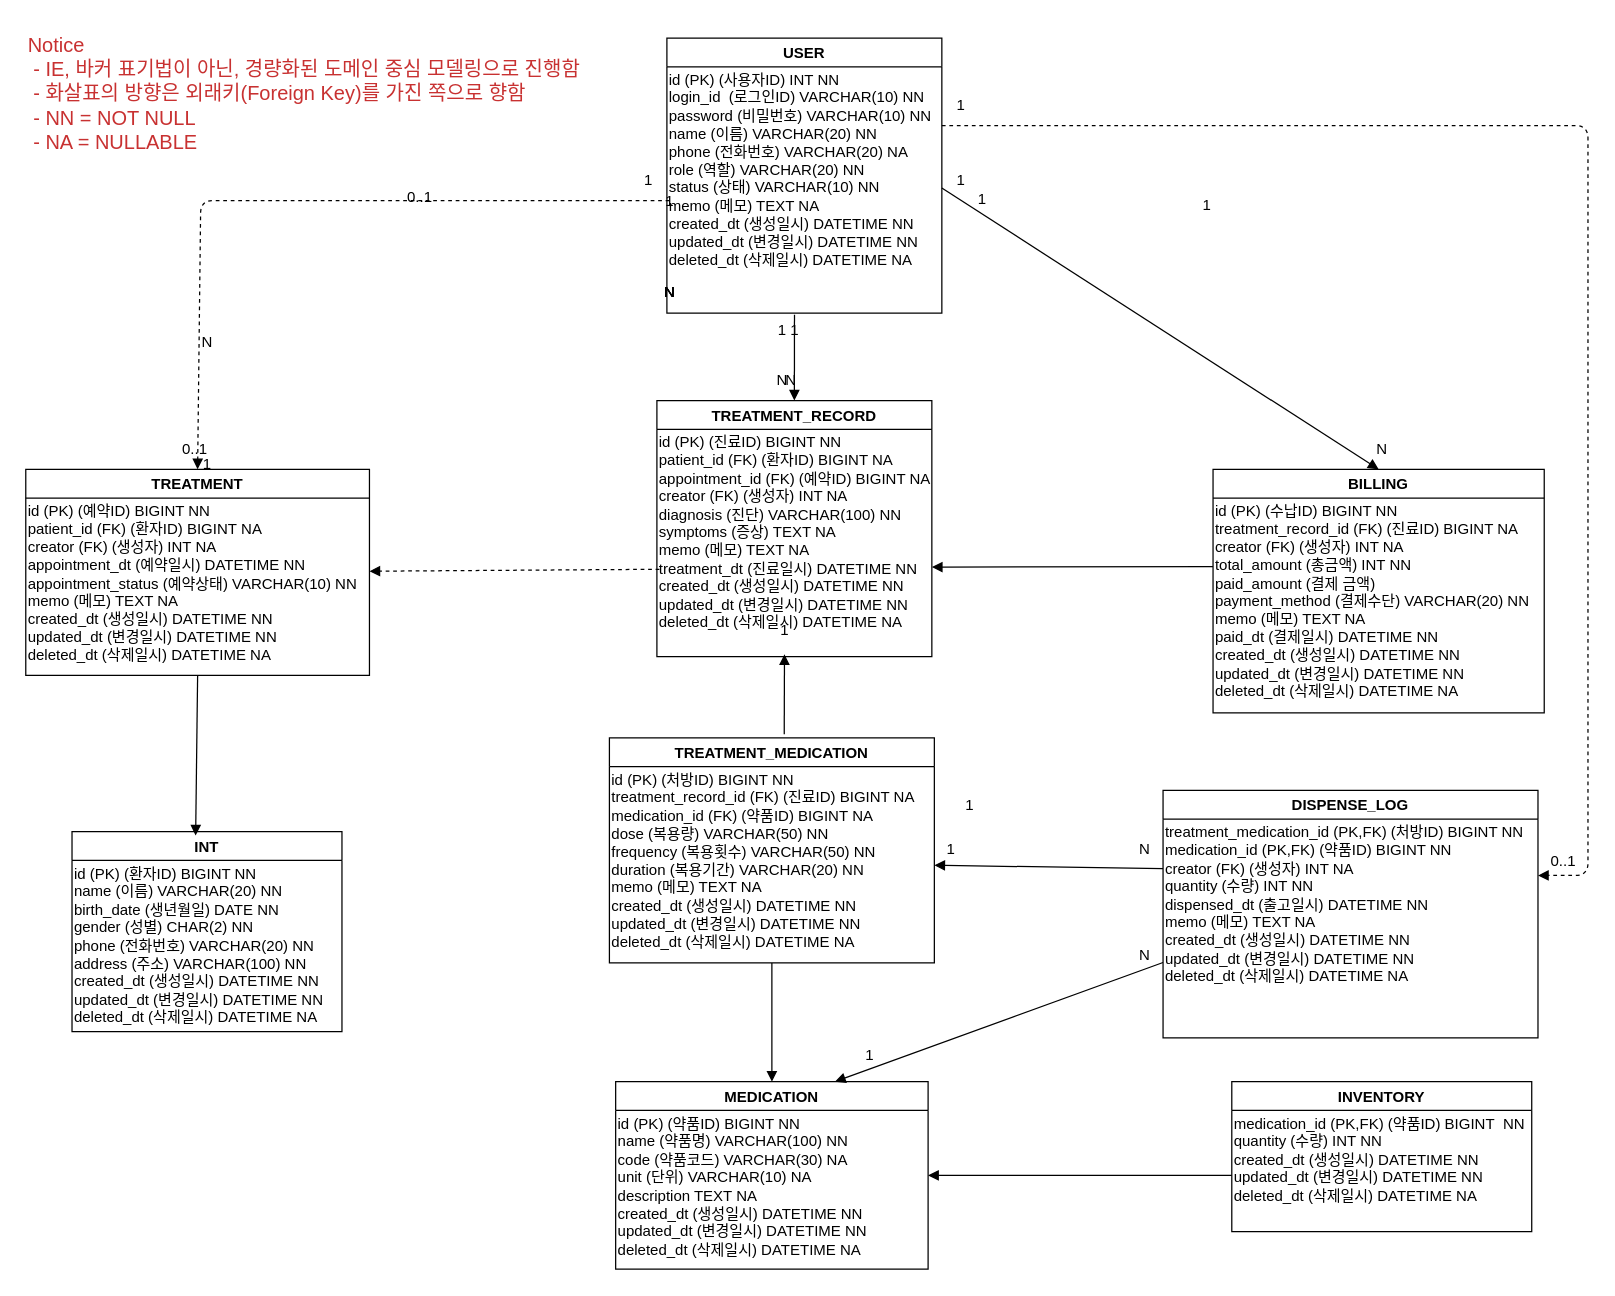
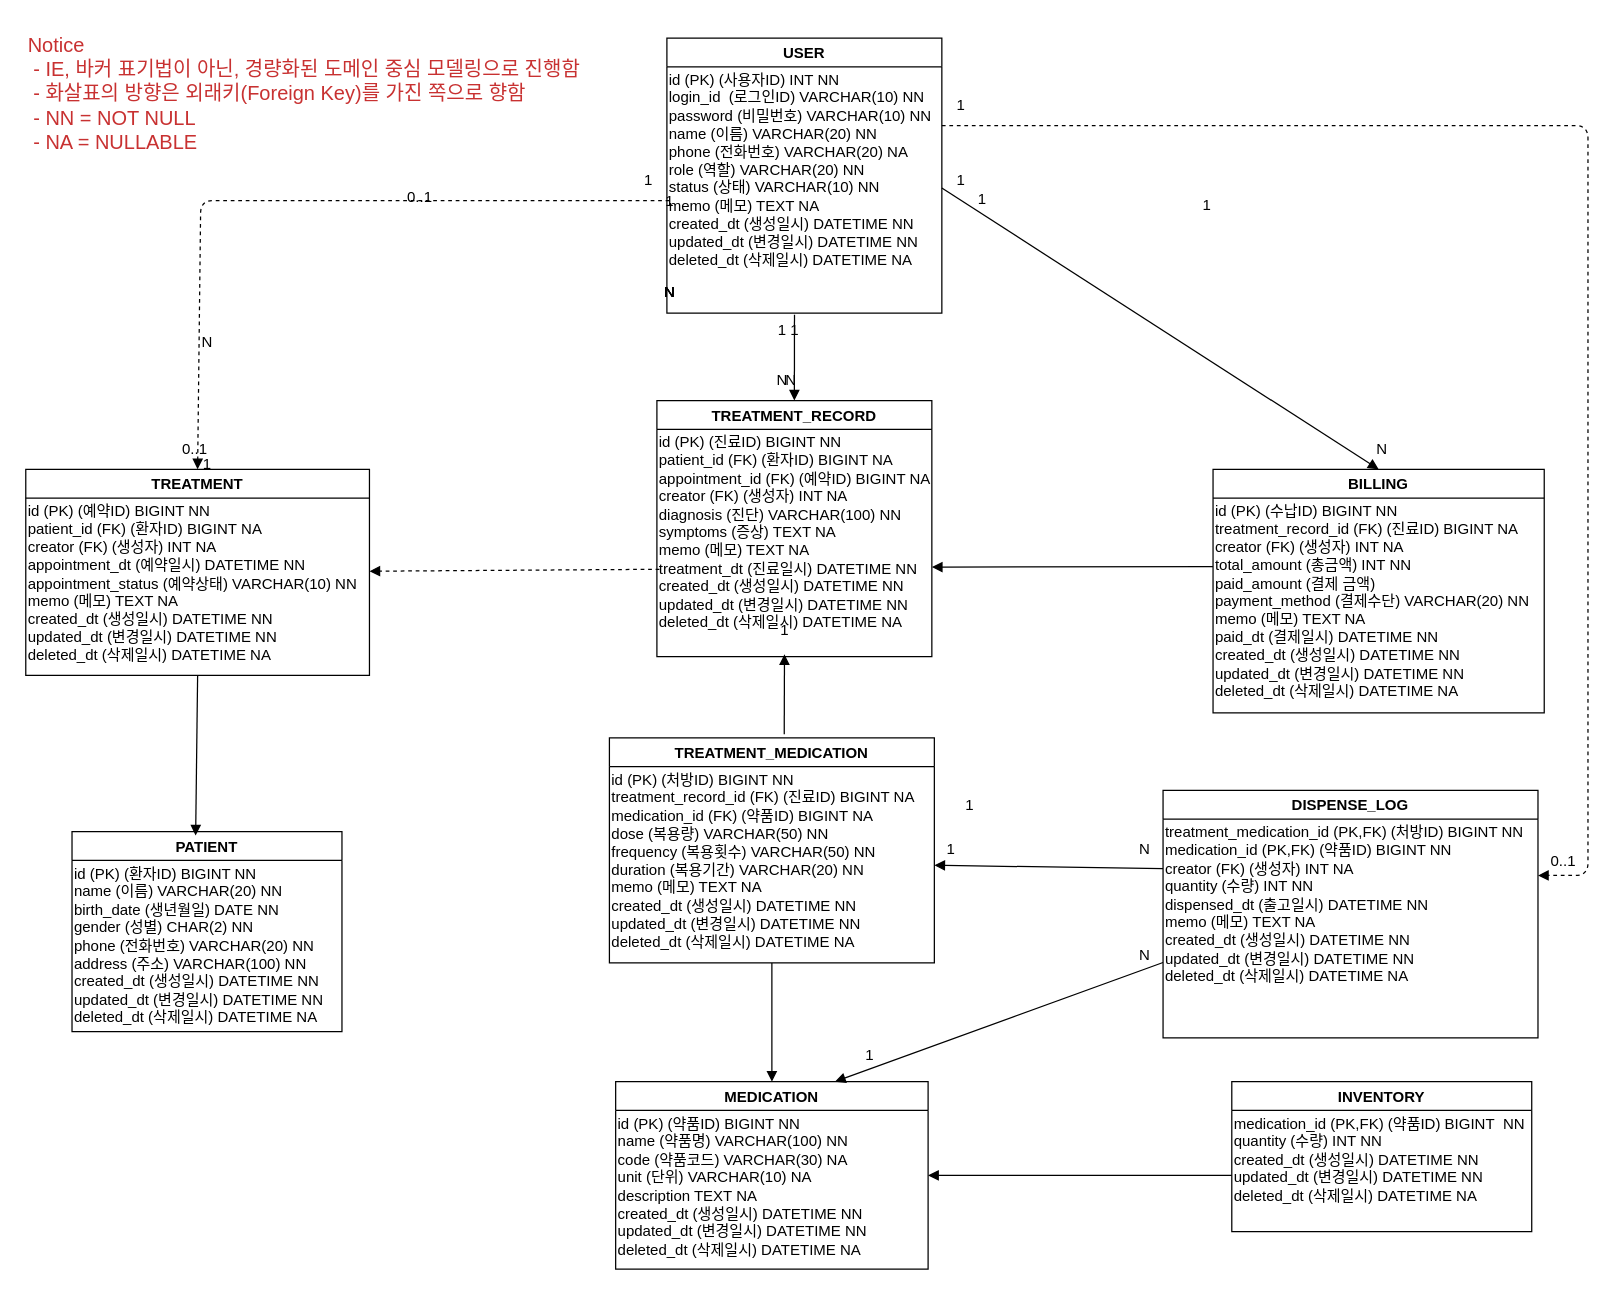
(206, 847) -> (206, 847)
